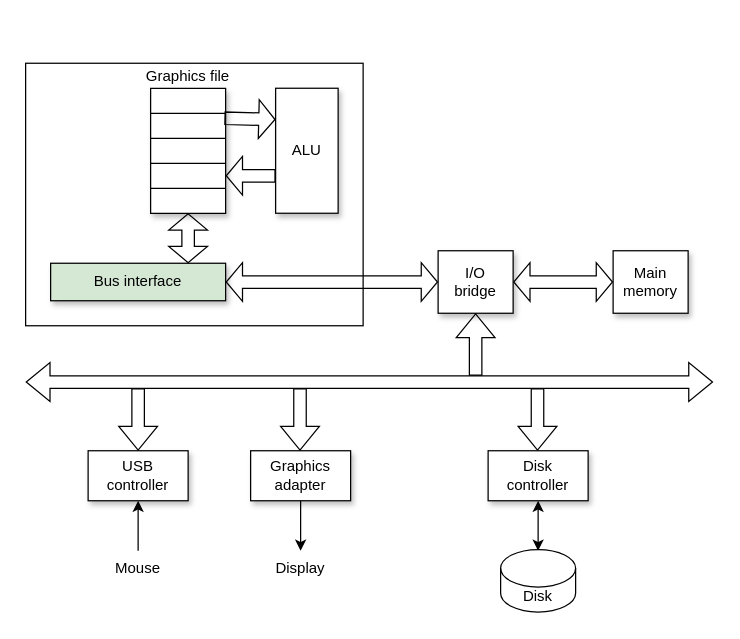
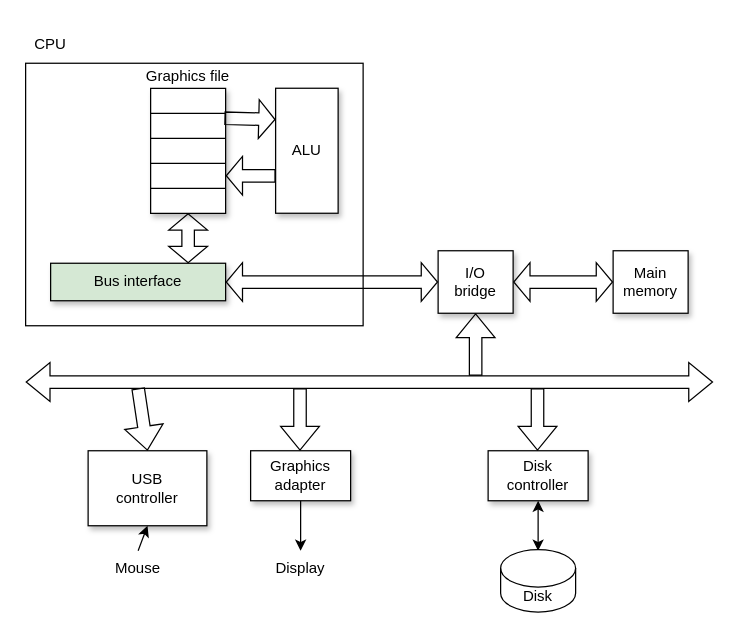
none -> (51, 44)
(138, 476) -> (148, 488)
